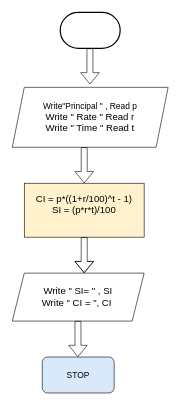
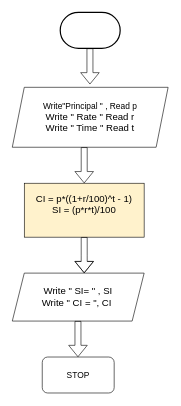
(78, 375) -> (78, 375)
